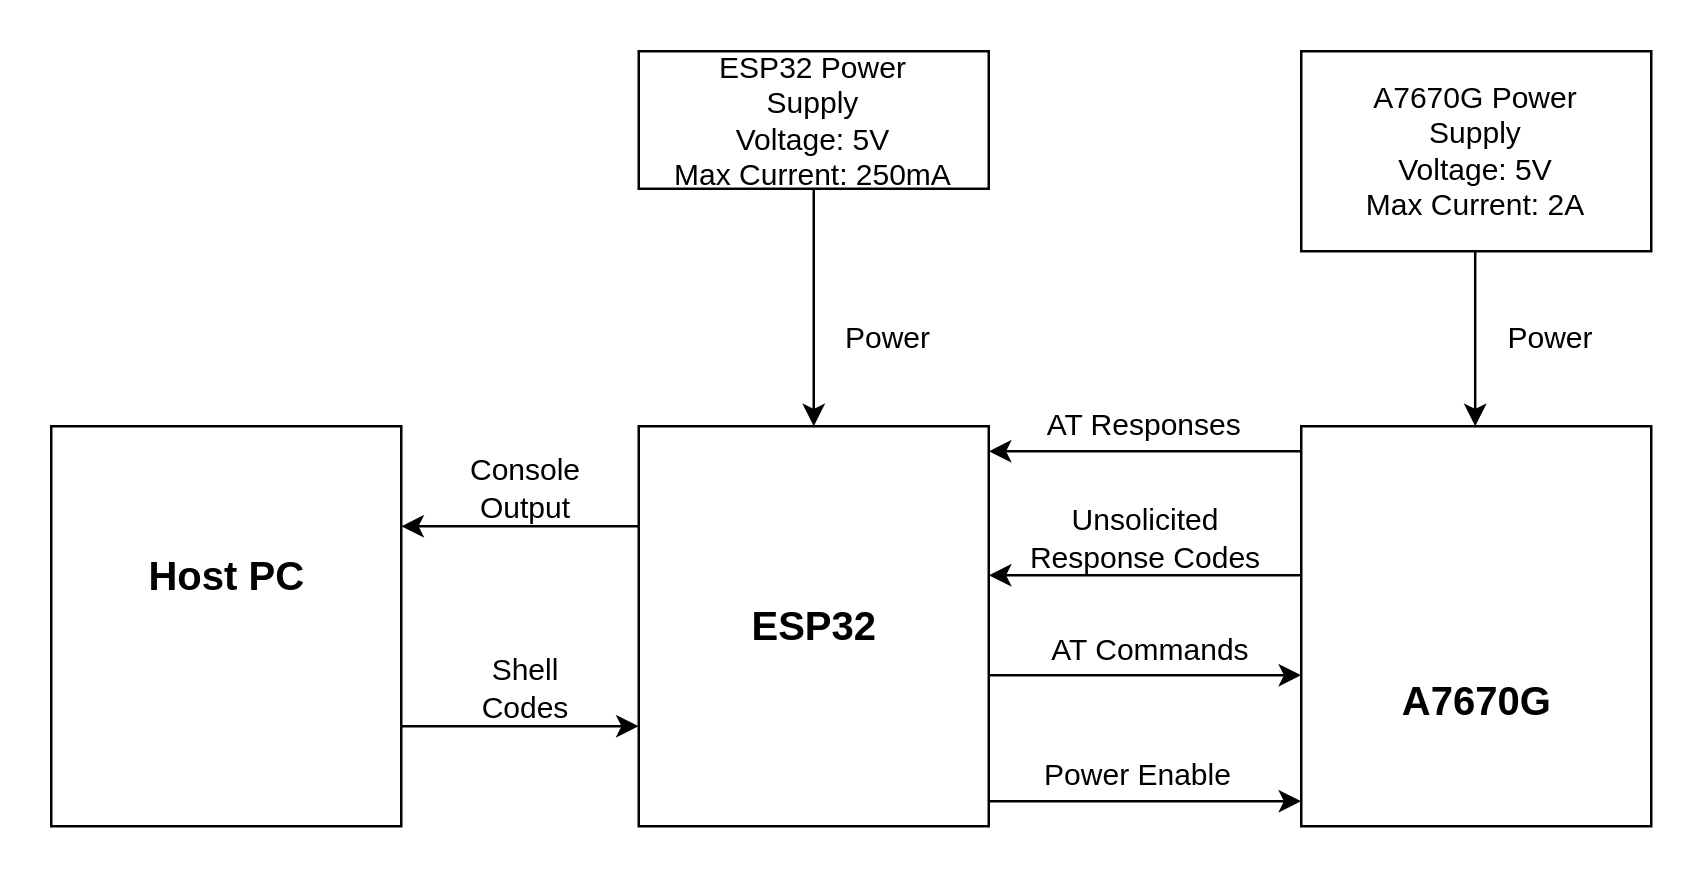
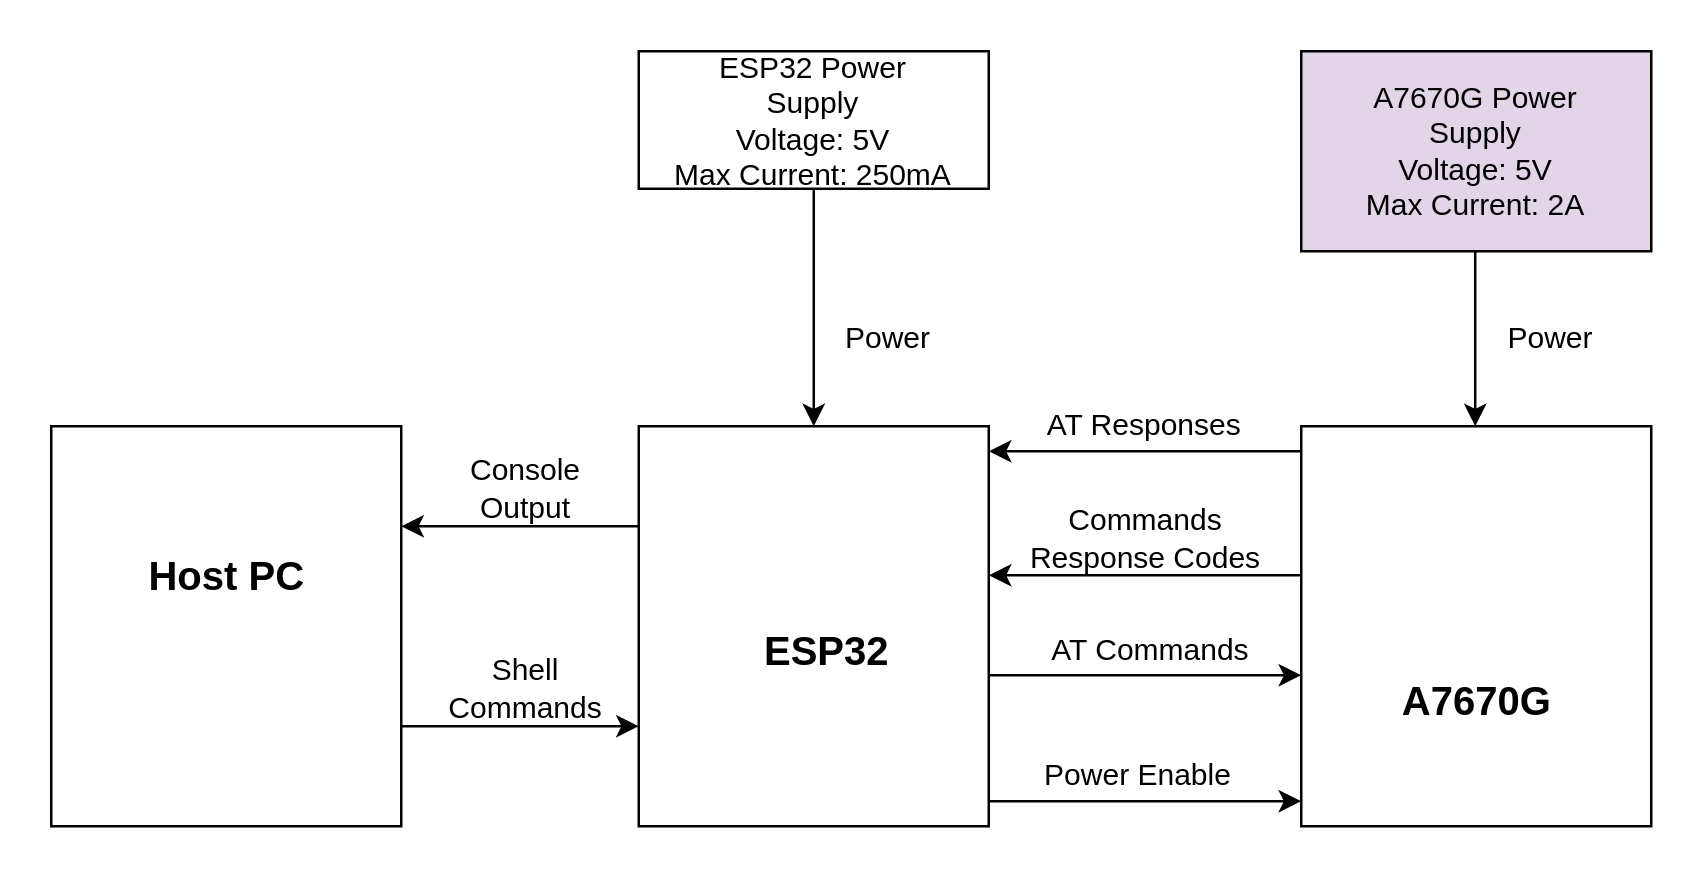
(1476, 151) -> (1476, 151)
(1146, 539) -> (1146, 539)
(814, 626) -> (826, 651)
(526, 689) -> (526, 689)
